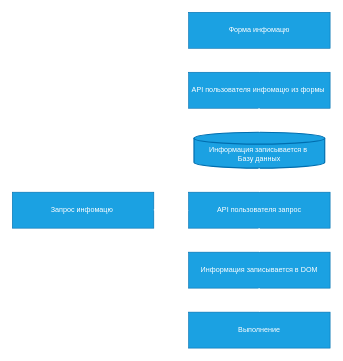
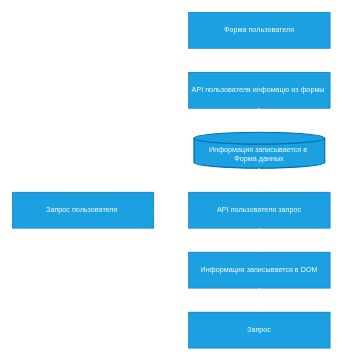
(260, 30) -> (260, 30)
(260, 150) -> (260, 150)
(83, 210) -> (83, 210)
(260, 330) -> (260, 330)
